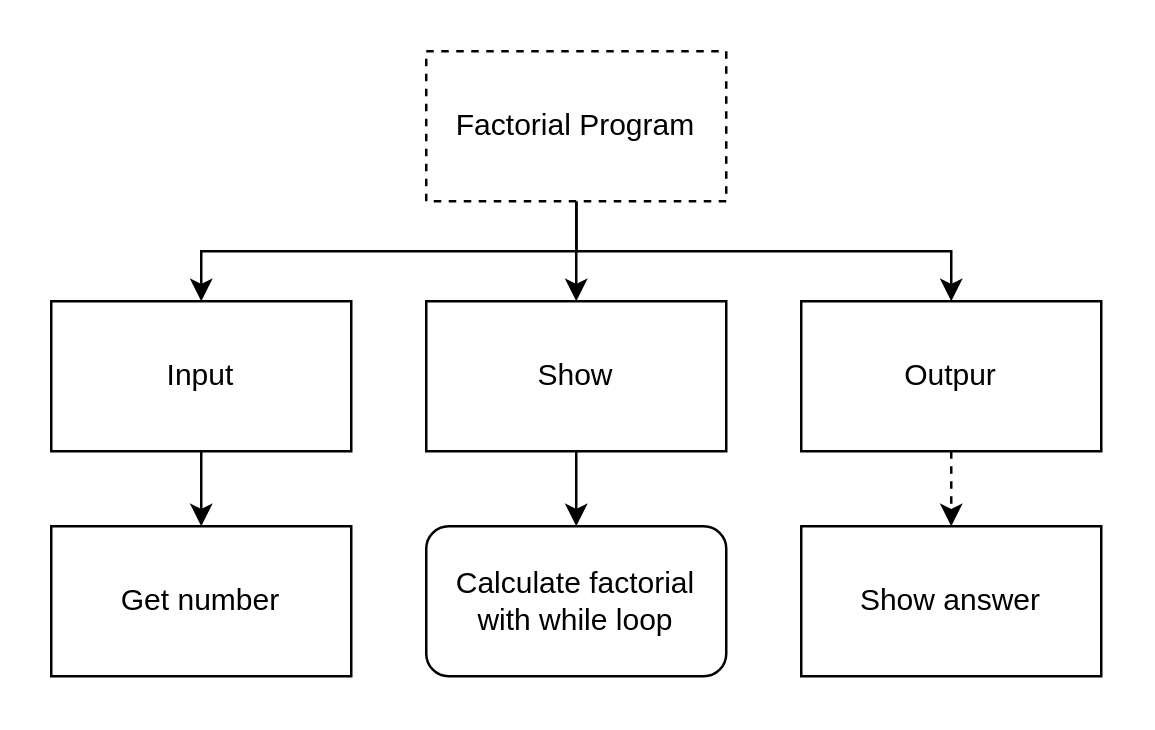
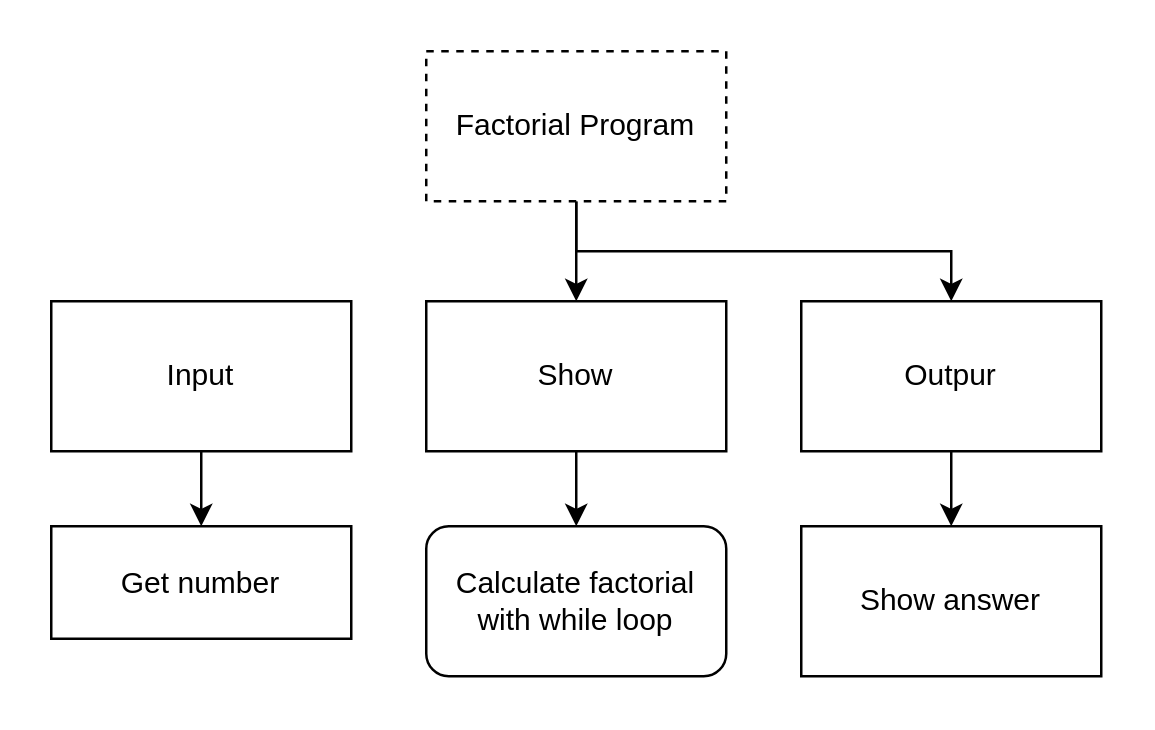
(370, 251) -> none
(951, 482) -> (951, 482)
(201, 601) -> (201, 583)
